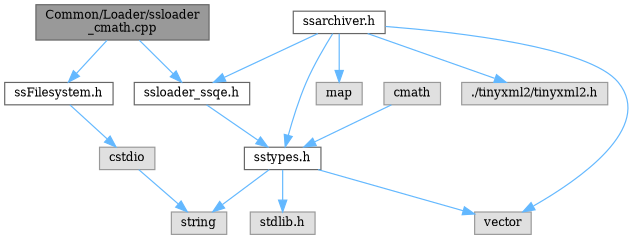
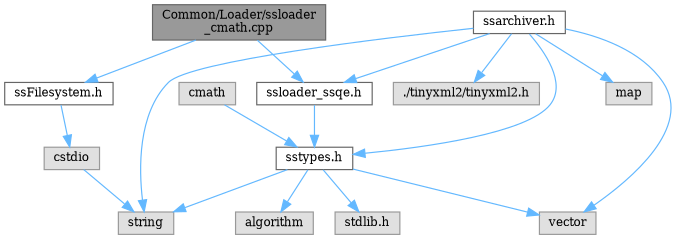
none -> (258, 57)
none -> (274, 223)
